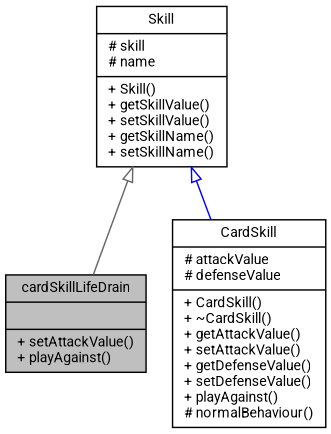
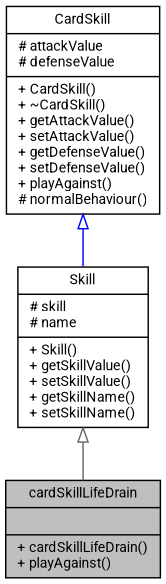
(204, 200) -> (83, 248)
(76, 342) -> (83, 548)
